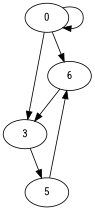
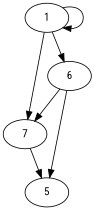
(47, 18) -> (47, 18)
(25, 134) -> (25, 134)
(57, 138) -> (59, 130)
